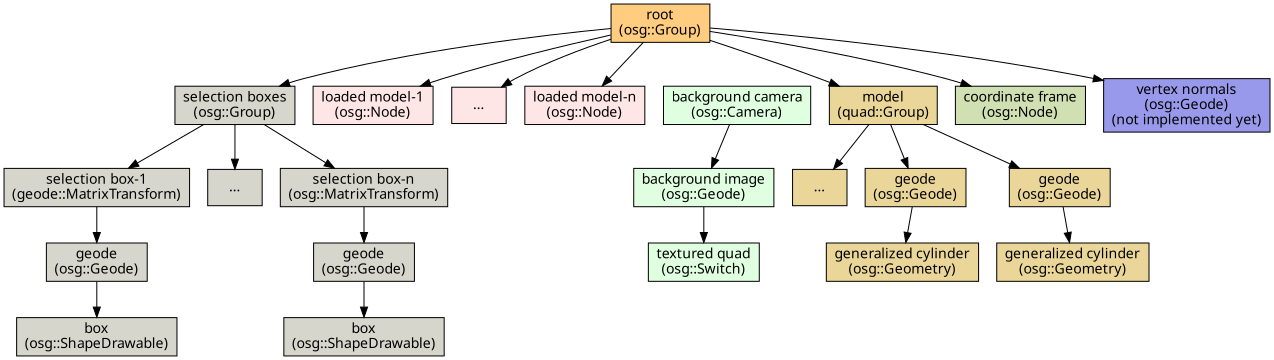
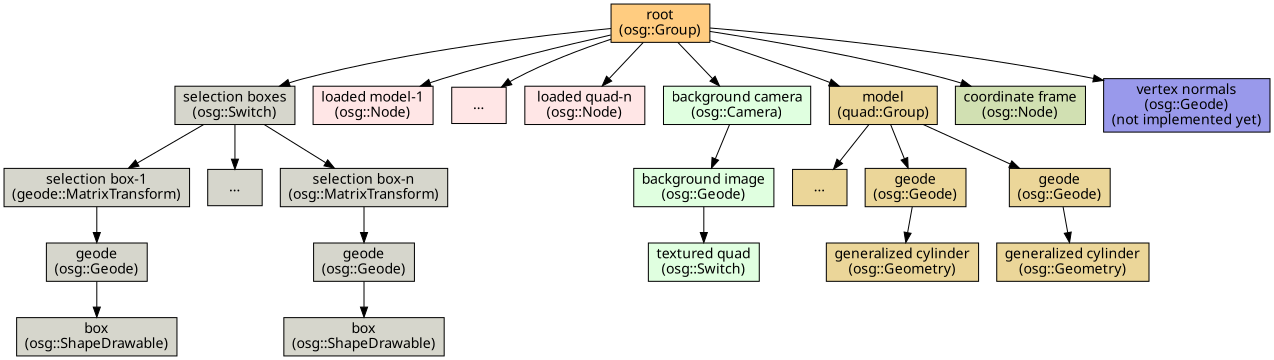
none -> (695, 60)
(235, 105) -> (235, 105)
(585, 105) -> (585, 105)
